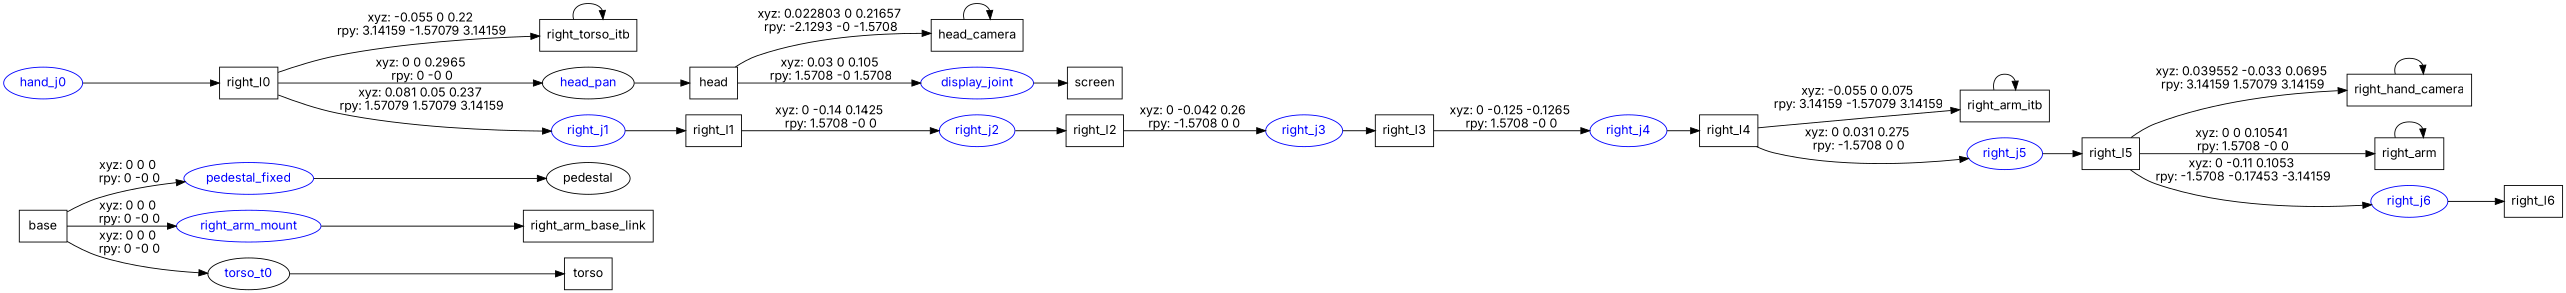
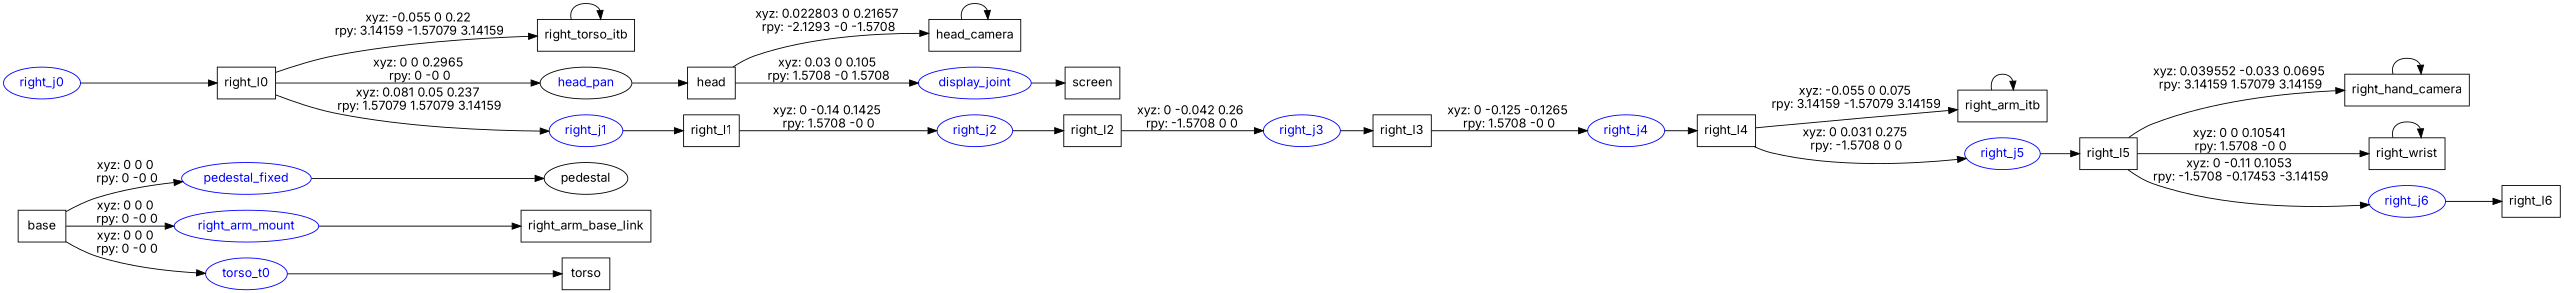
(43, 83) -> (42, 83)
(2409, 154) -> (2407, 154)
(249, 274) -> (246, 274)
